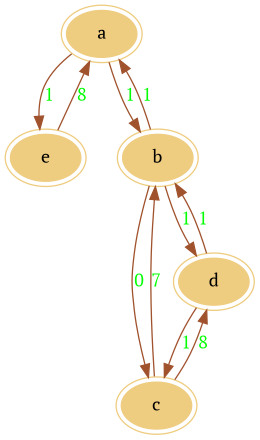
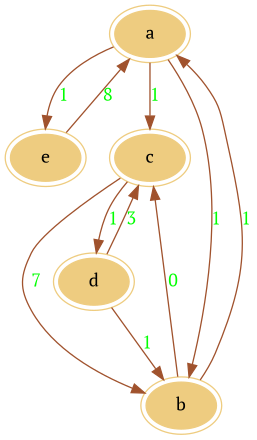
none -> (150, 89)
(175, 216) -> none
(186, 344) -> (132, 220)
(203, 344) -> (113, 220)
